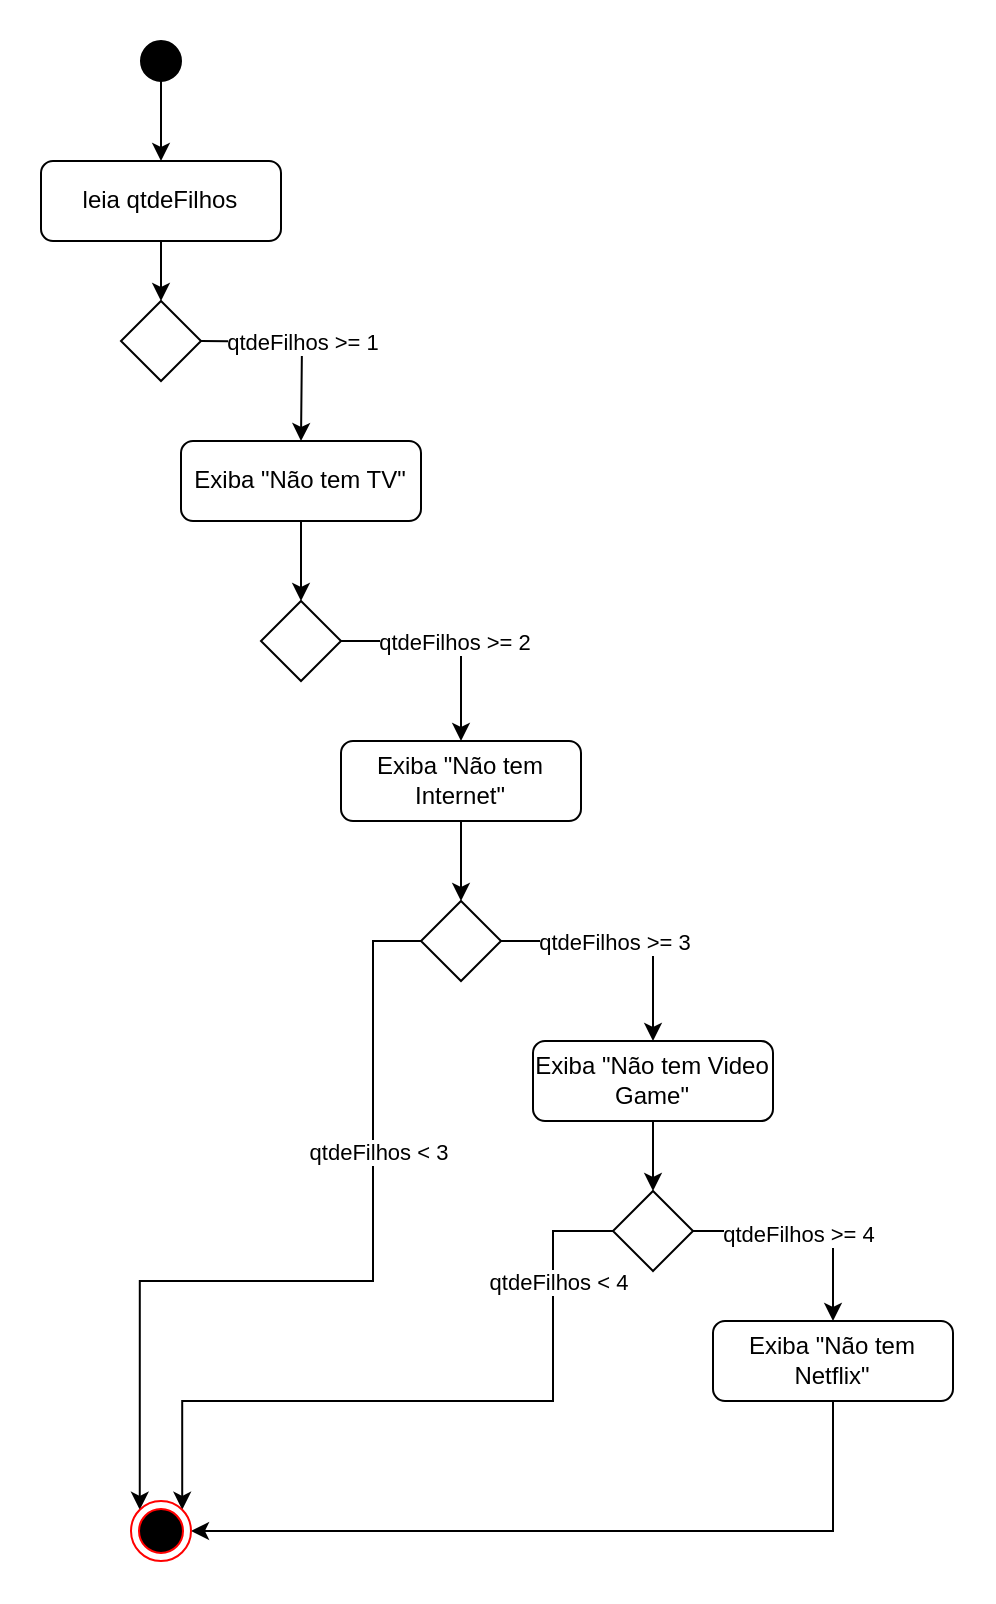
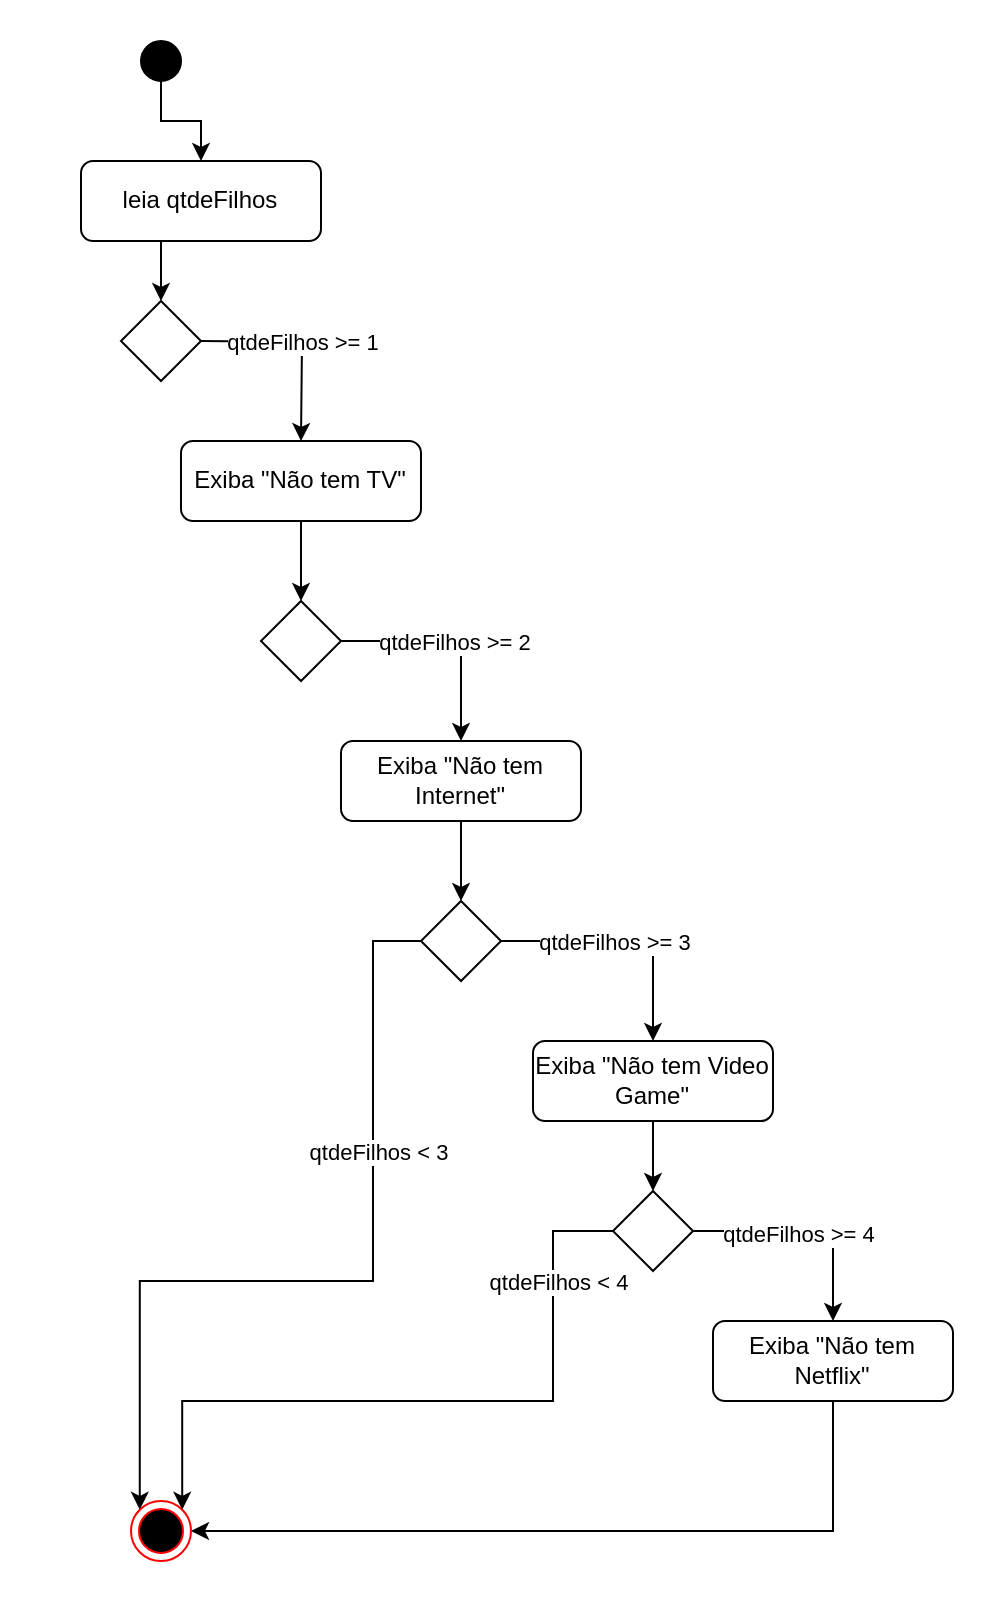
(161, 201) -> (201, 201)
